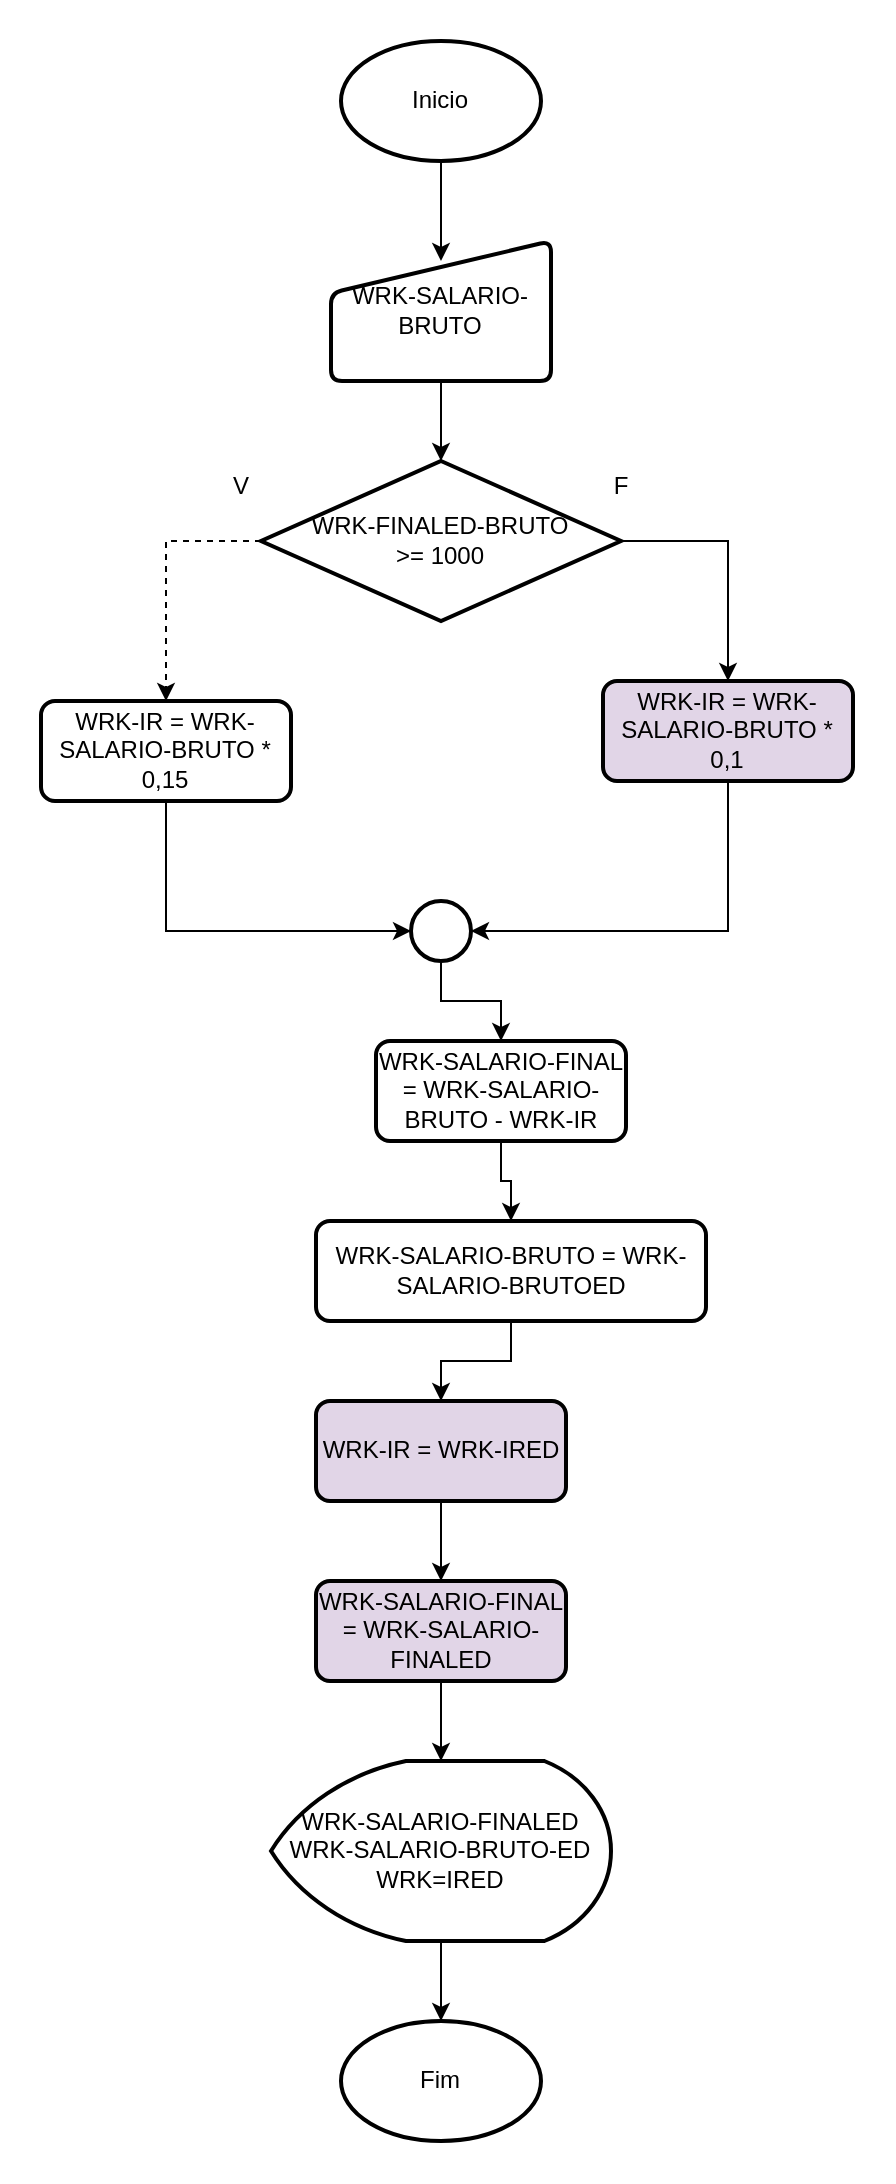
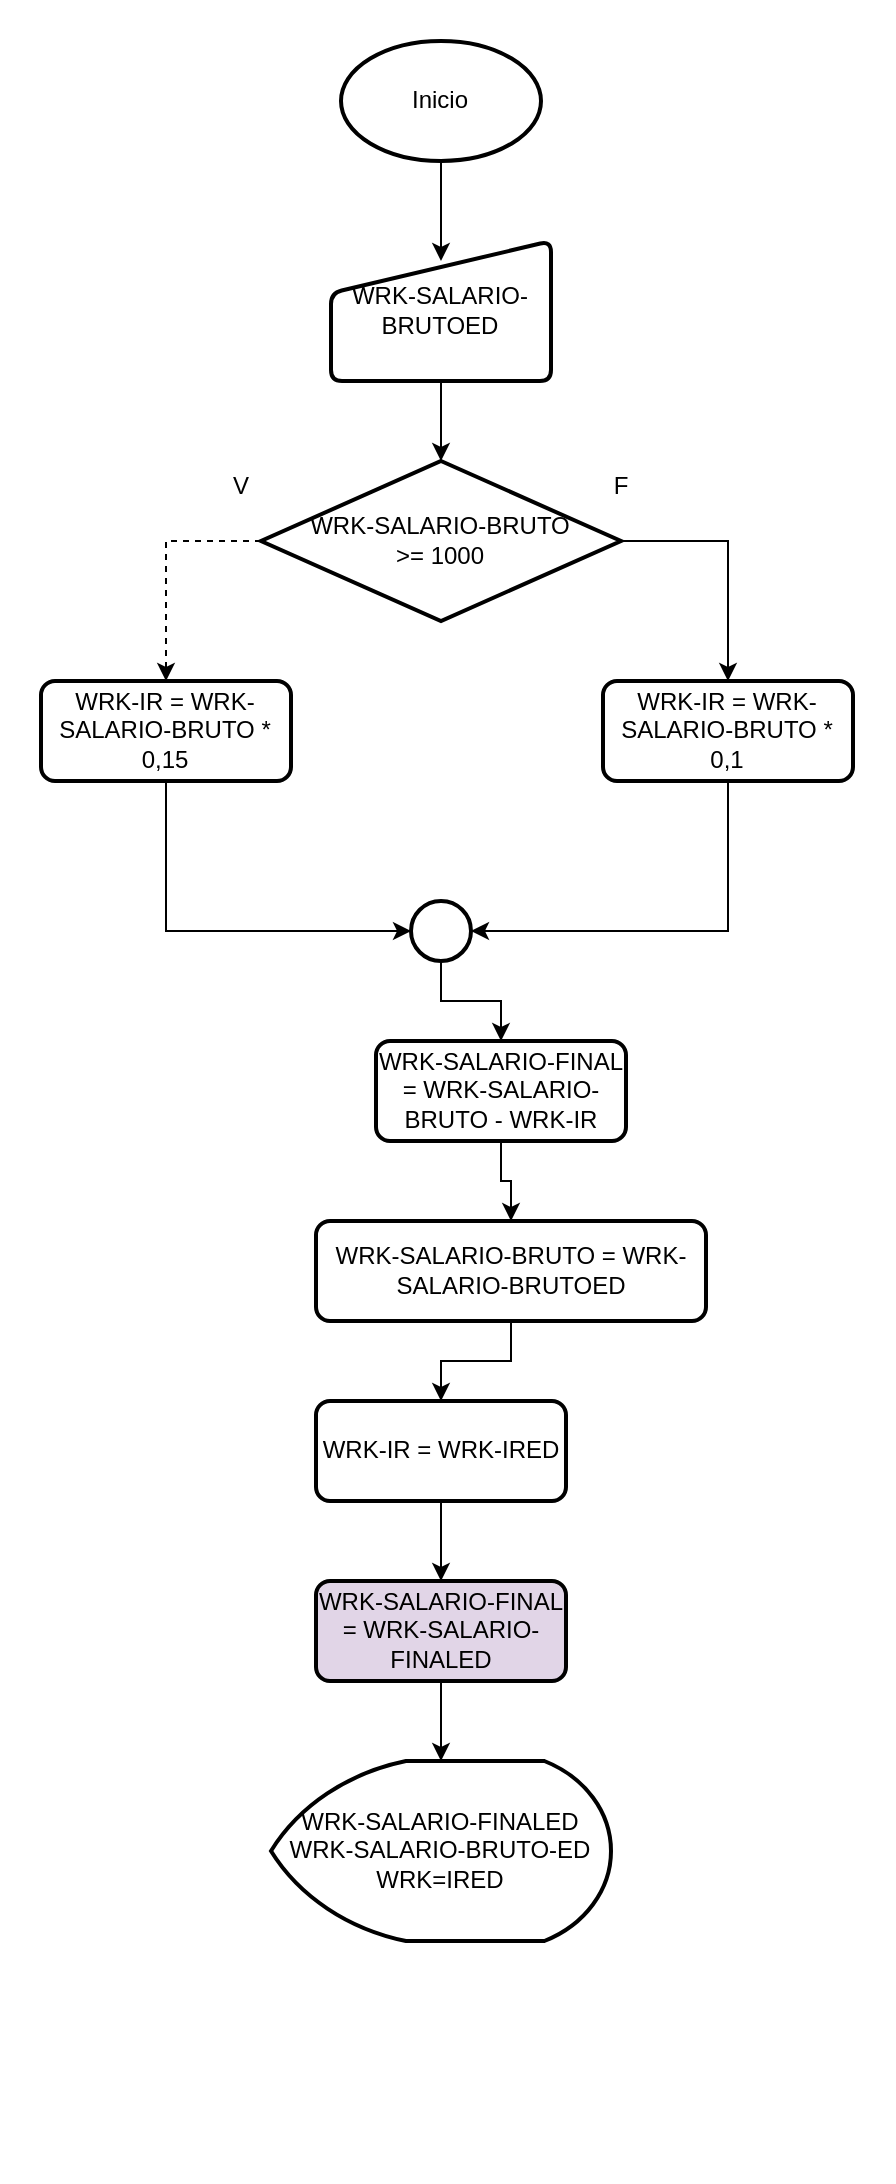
(441, 311) -> (441, 311)
(441, 541) -> (441, 541)
(728, 731) -> (728, 731)
(166, 751) -> (166, 731)
(441, 1451) -> (441, 1451)
(441, 1974) -> none
(441, 2081) -> none
